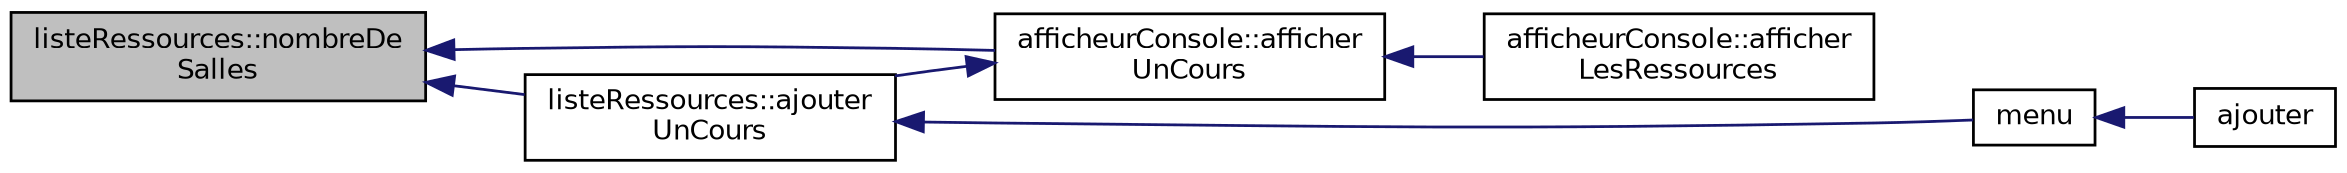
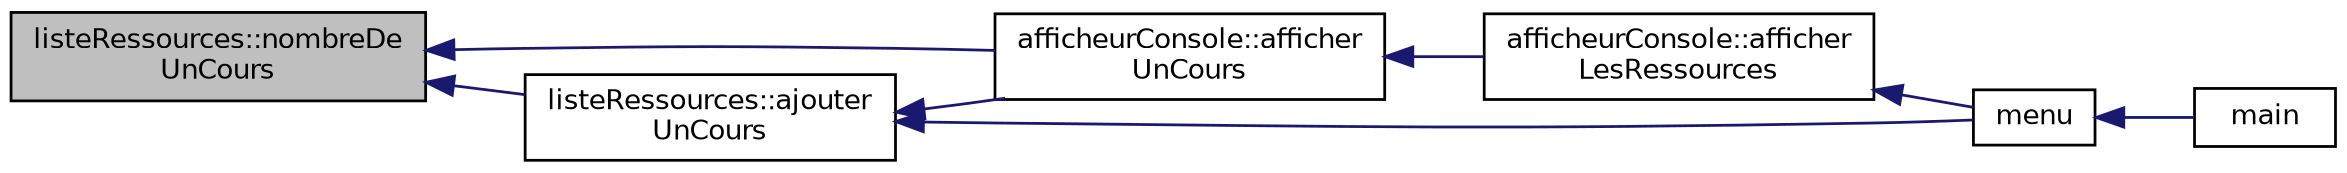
(218, 57) -> (218, 57)
(931, 71) -> (965, 104)
none -> (1937, 101)
(2265, 117) -> (2265, 117)
